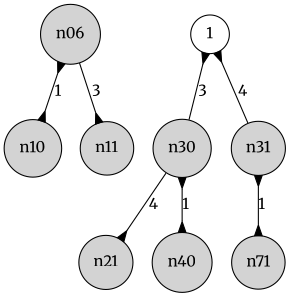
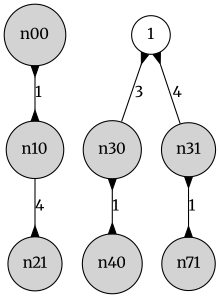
(70, 34) -> (35, 35)
(107, 148) -> none
(146, 202) -> (35, 202)
